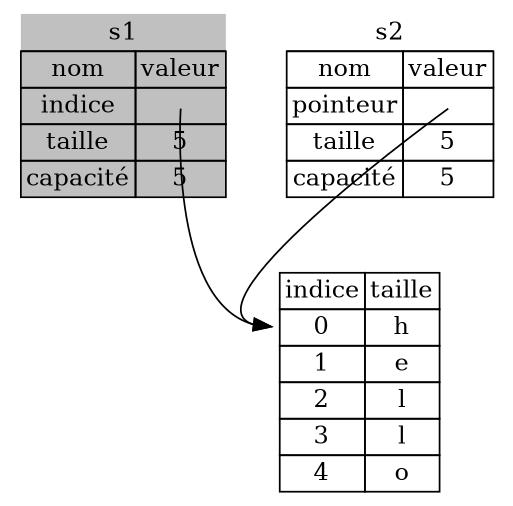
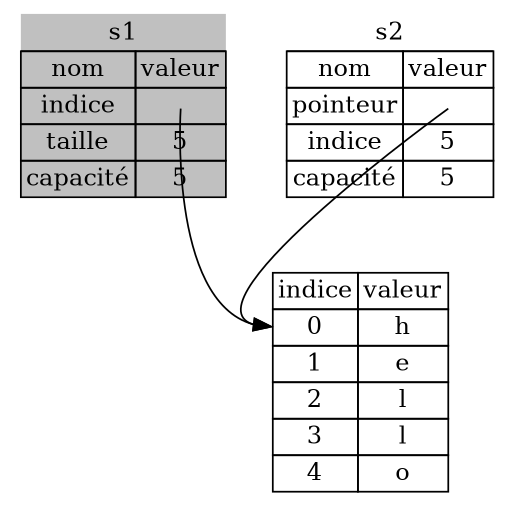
(345, 142) -> (345, 142)
(402, 290) -> (403, 290)
